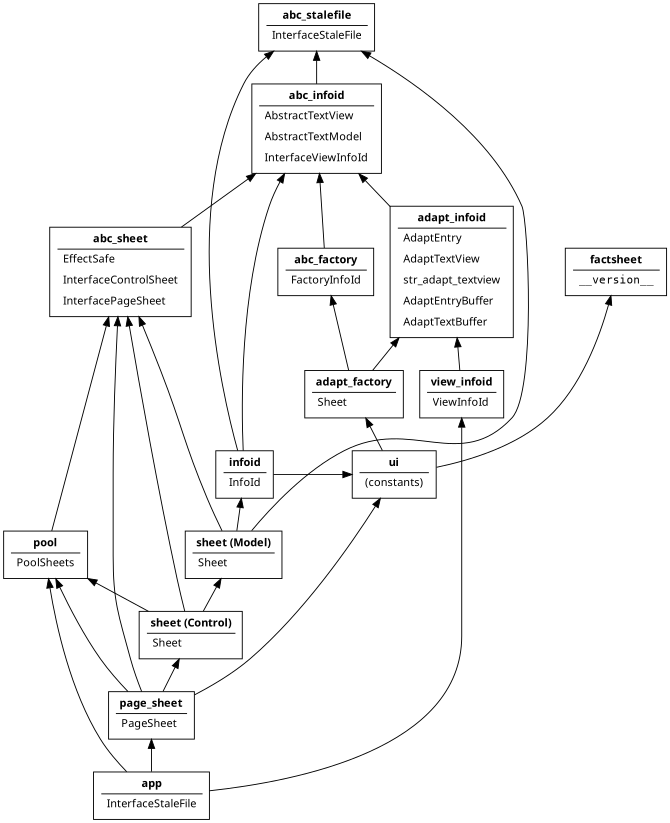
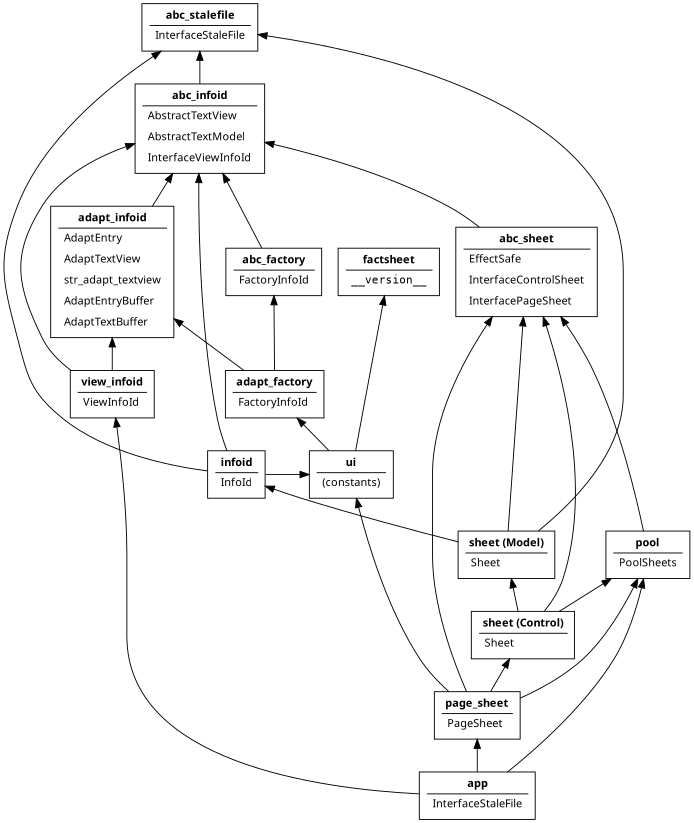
none -> (25, 242)
(333, 402) -> (273, 402)
